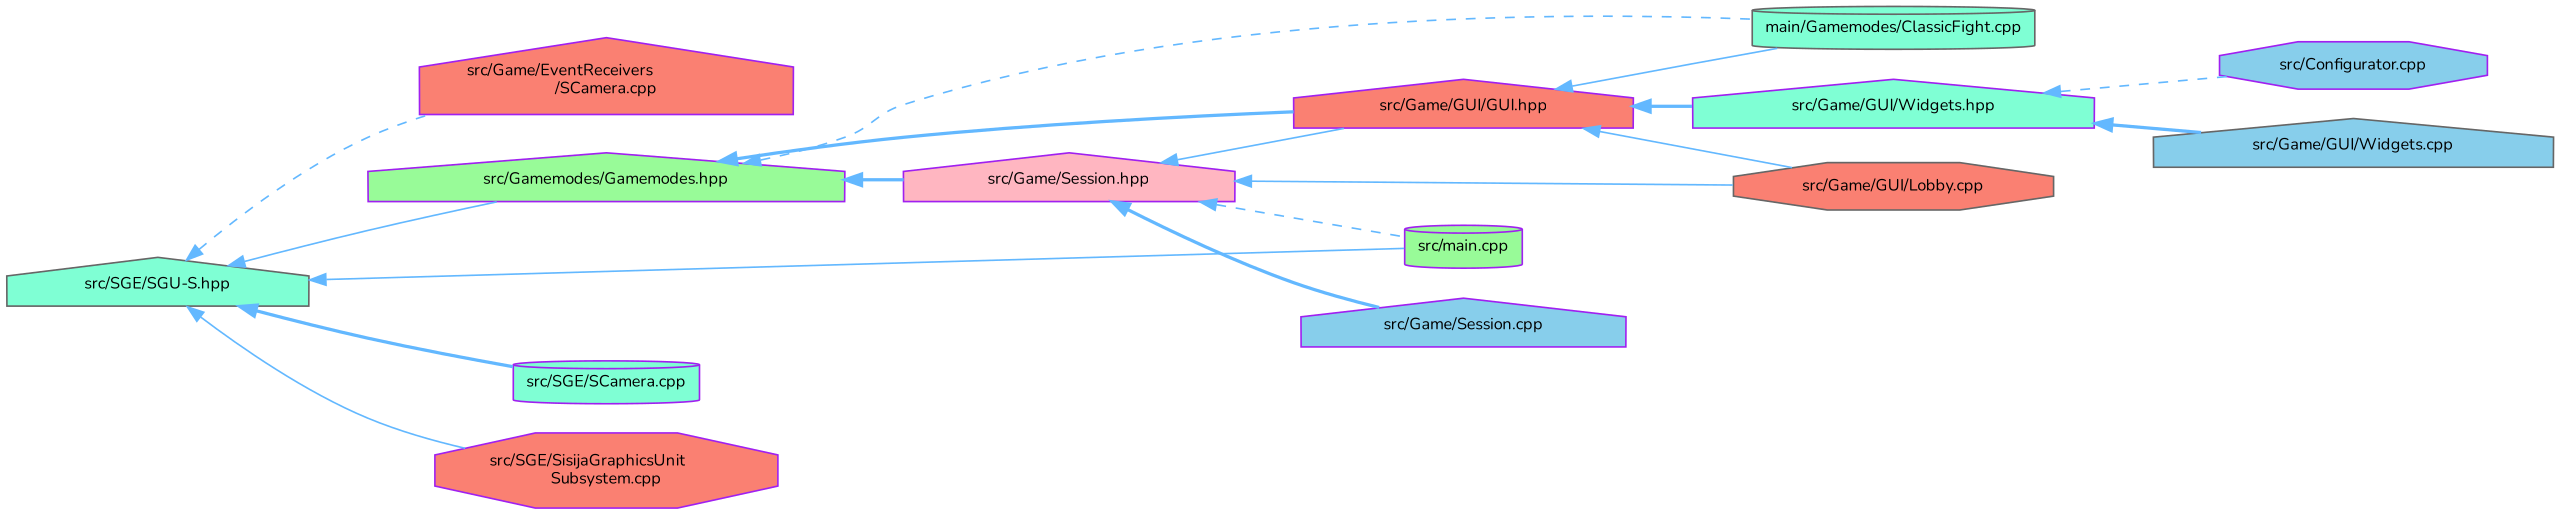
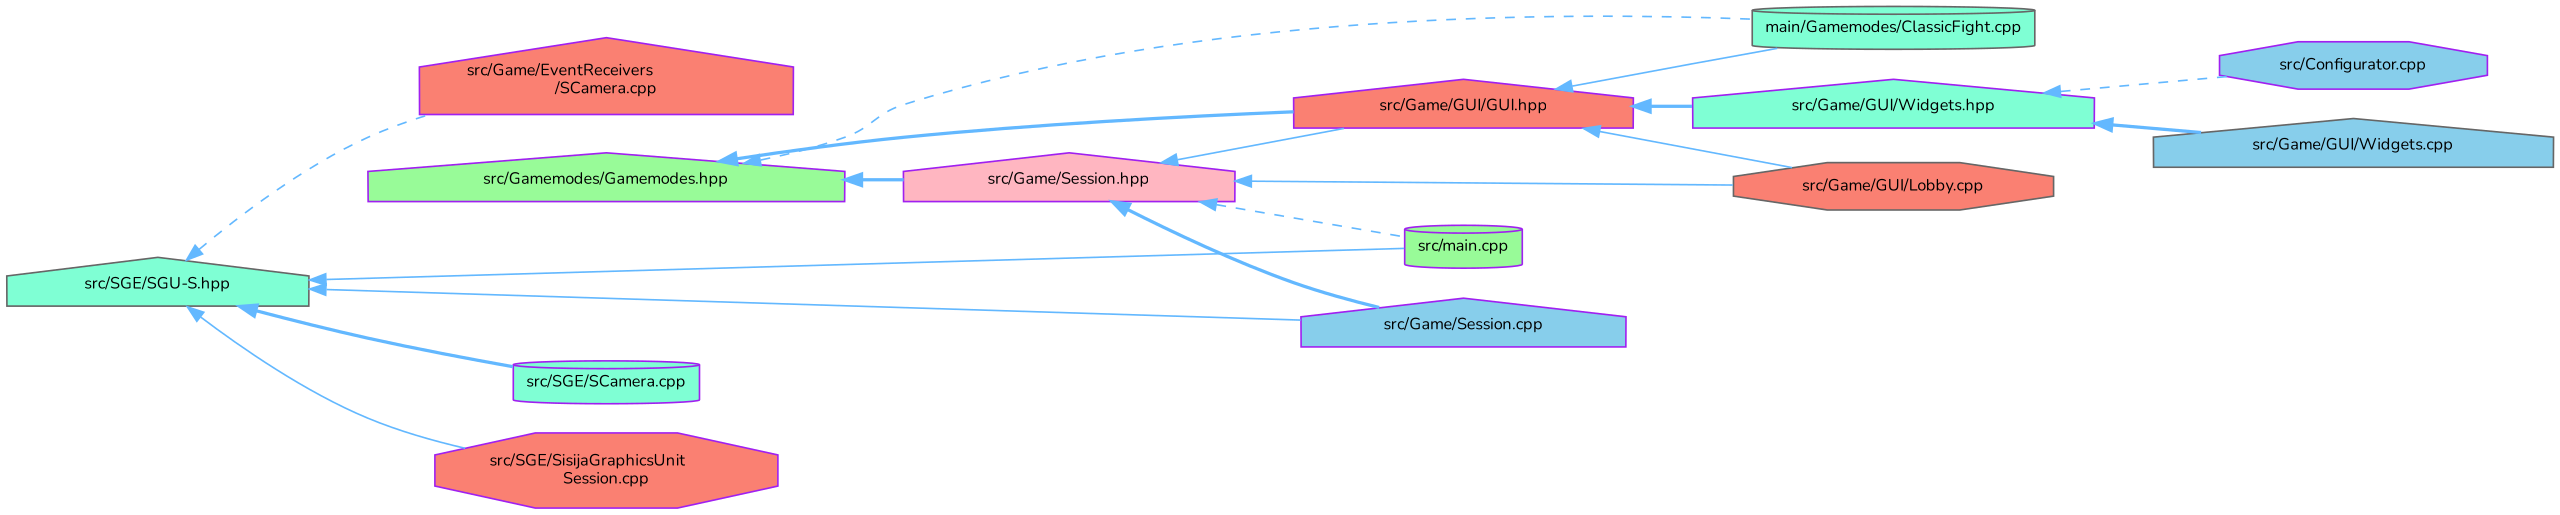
(370, 230) -> (814, 305)
(606, 470) -> (606, 470)
